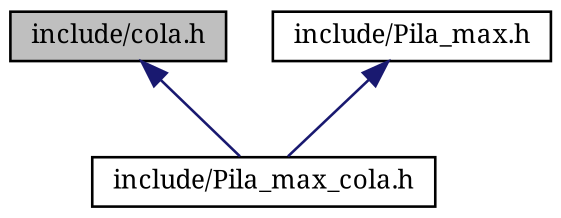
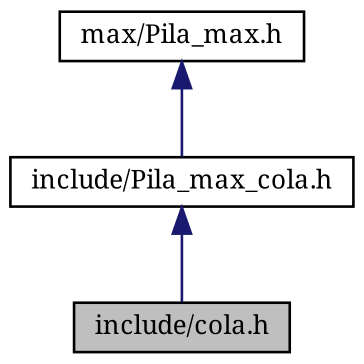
(412, 36) -> (182, 36)
(200, 118) -> (182, 268)
